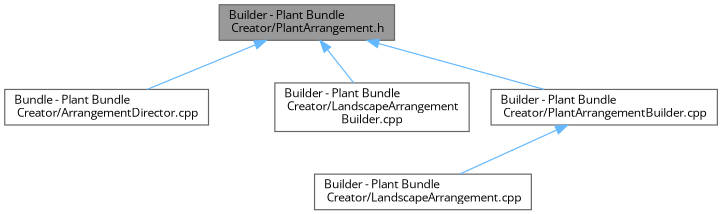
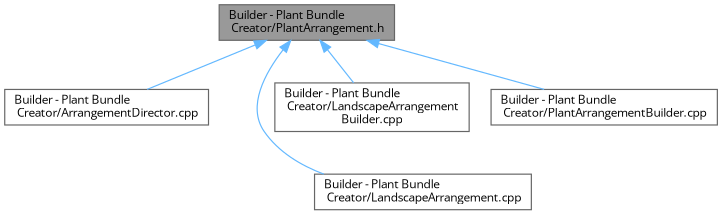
(107, 107) -> (107, 107)
(508, 152) -> (261, 125)
